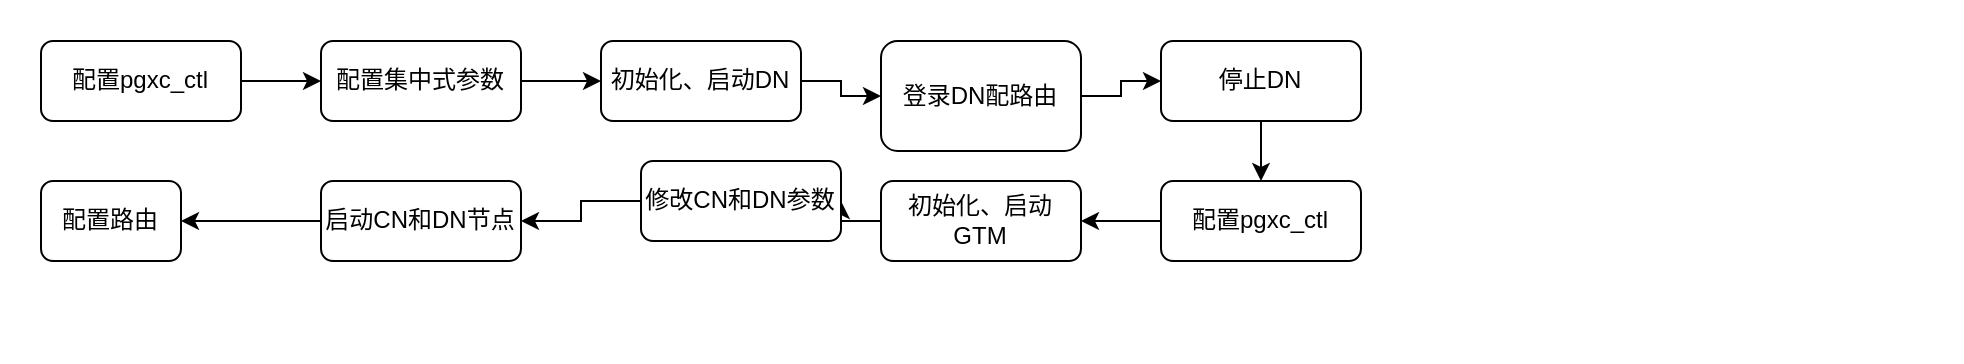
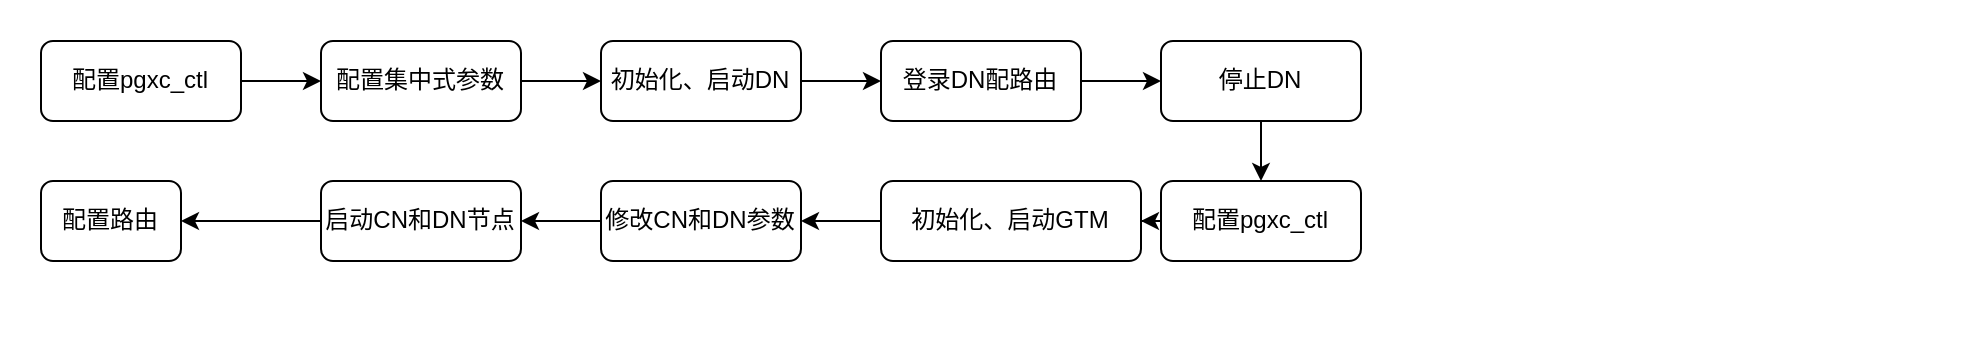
(981, 96) -> (981, 81)
(741, 201) -> (701, 221)
(981, 221) -> (1011, 221)
